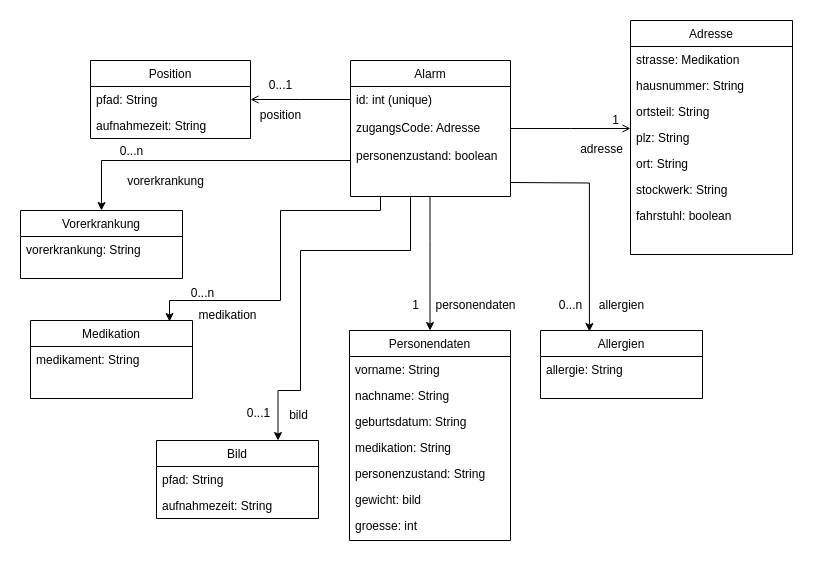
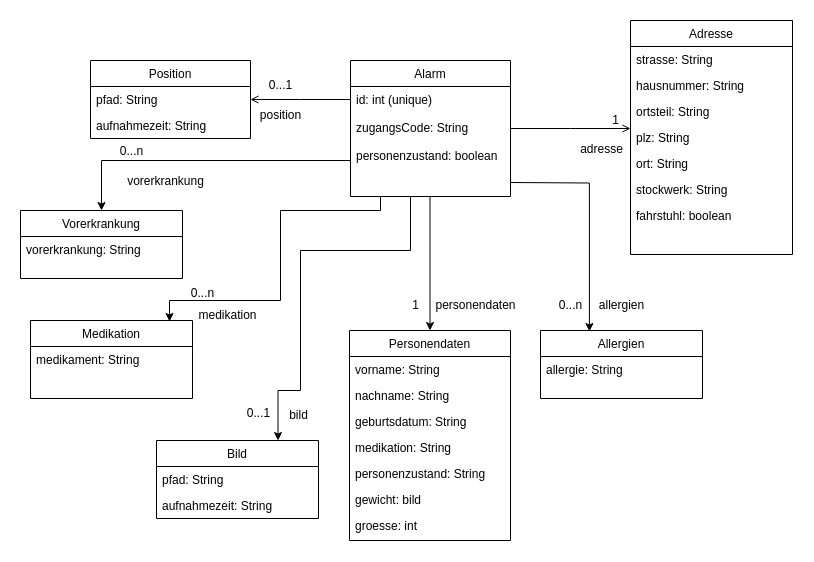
(694, 60) -> (682, 60)
(420, 128) -> (415, 128)
